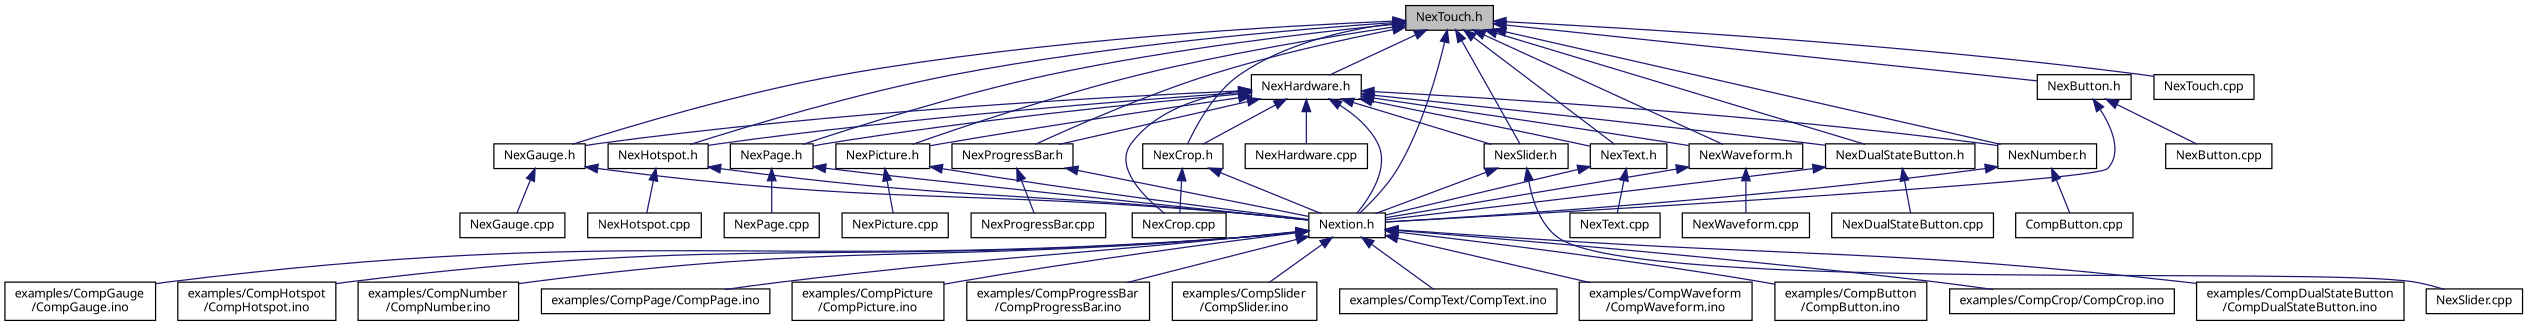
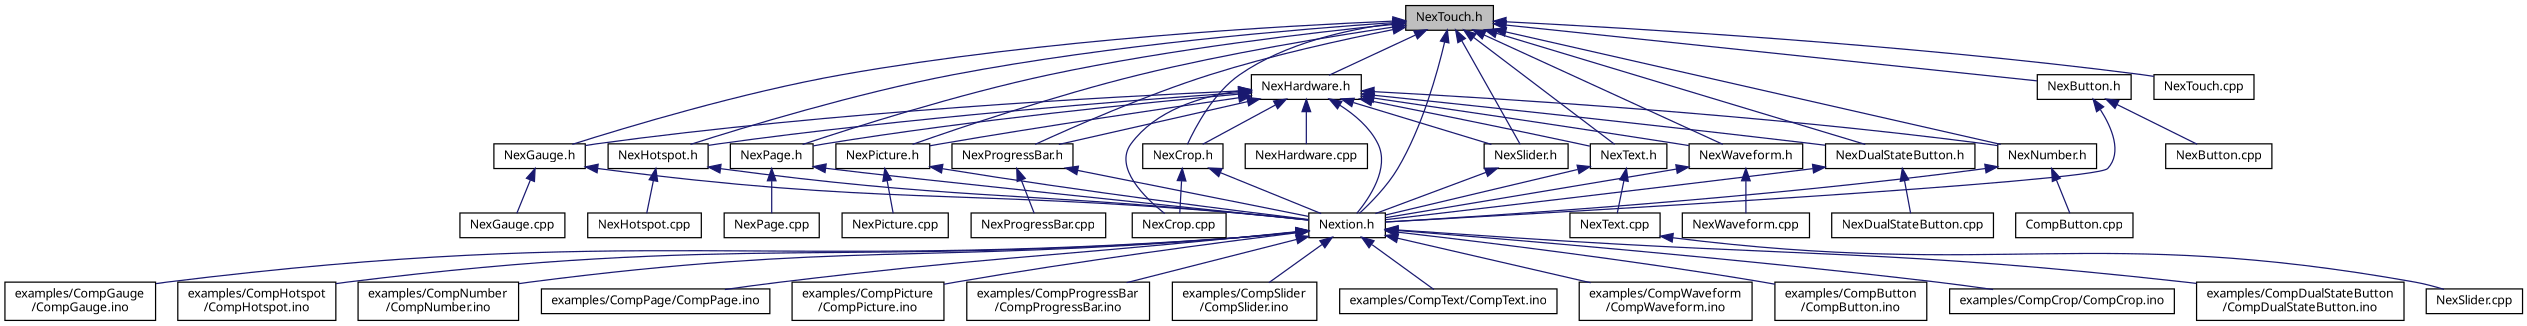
(1967, 274) -> (2059, 254)
